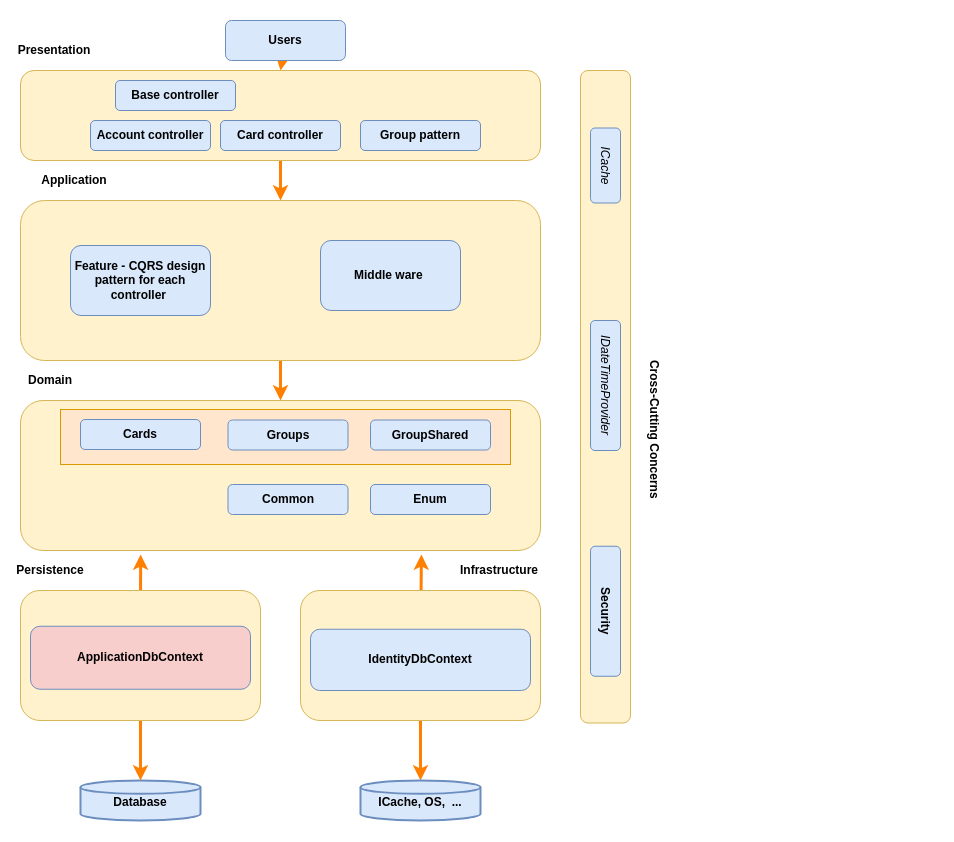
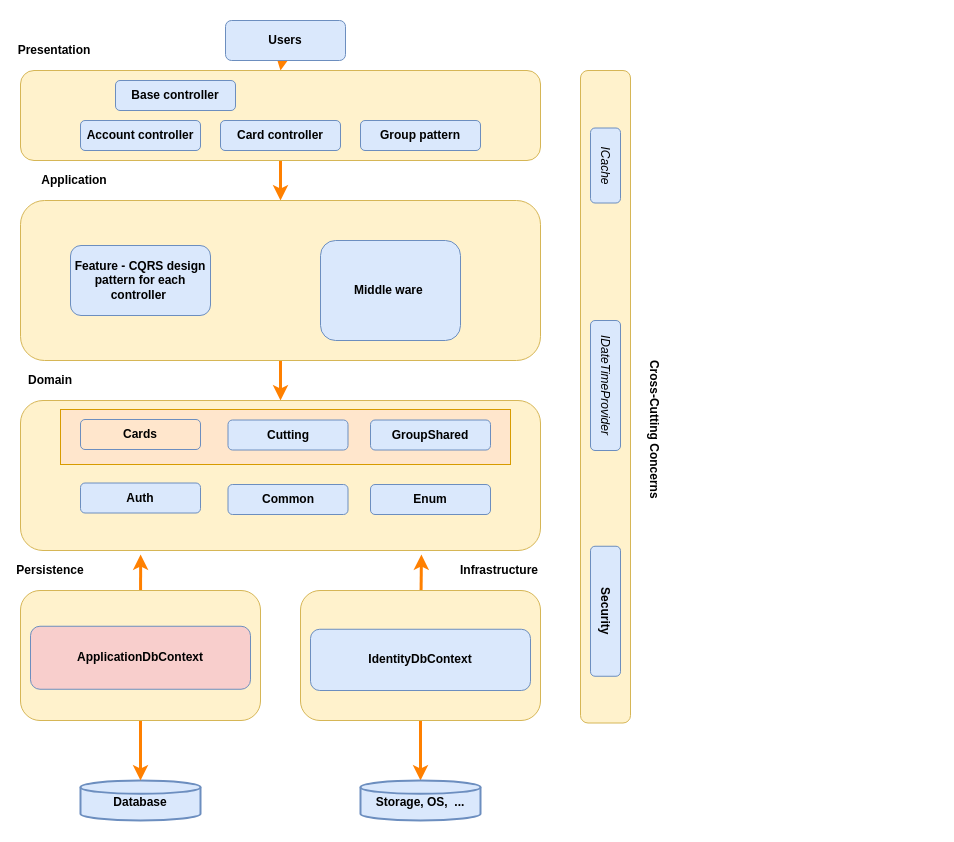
(151, 136) -> (141, 136)
(391, 276) -> (391, 291)
(141, 435) -> (141, 435)
(289, 436) -> (289, 436)
none -> (141, 498)
(421, 803) -> (421, 803)
